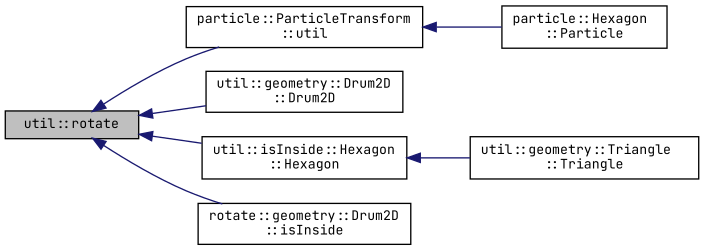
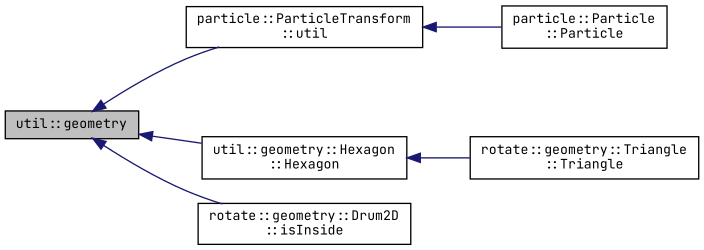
(584, 27) -> (584, 27)
(304, 92) -> none
(72, 125) -> (72, 125)
(304, 158) -> (304, 158)
(584, 158) -> (584, 158)
